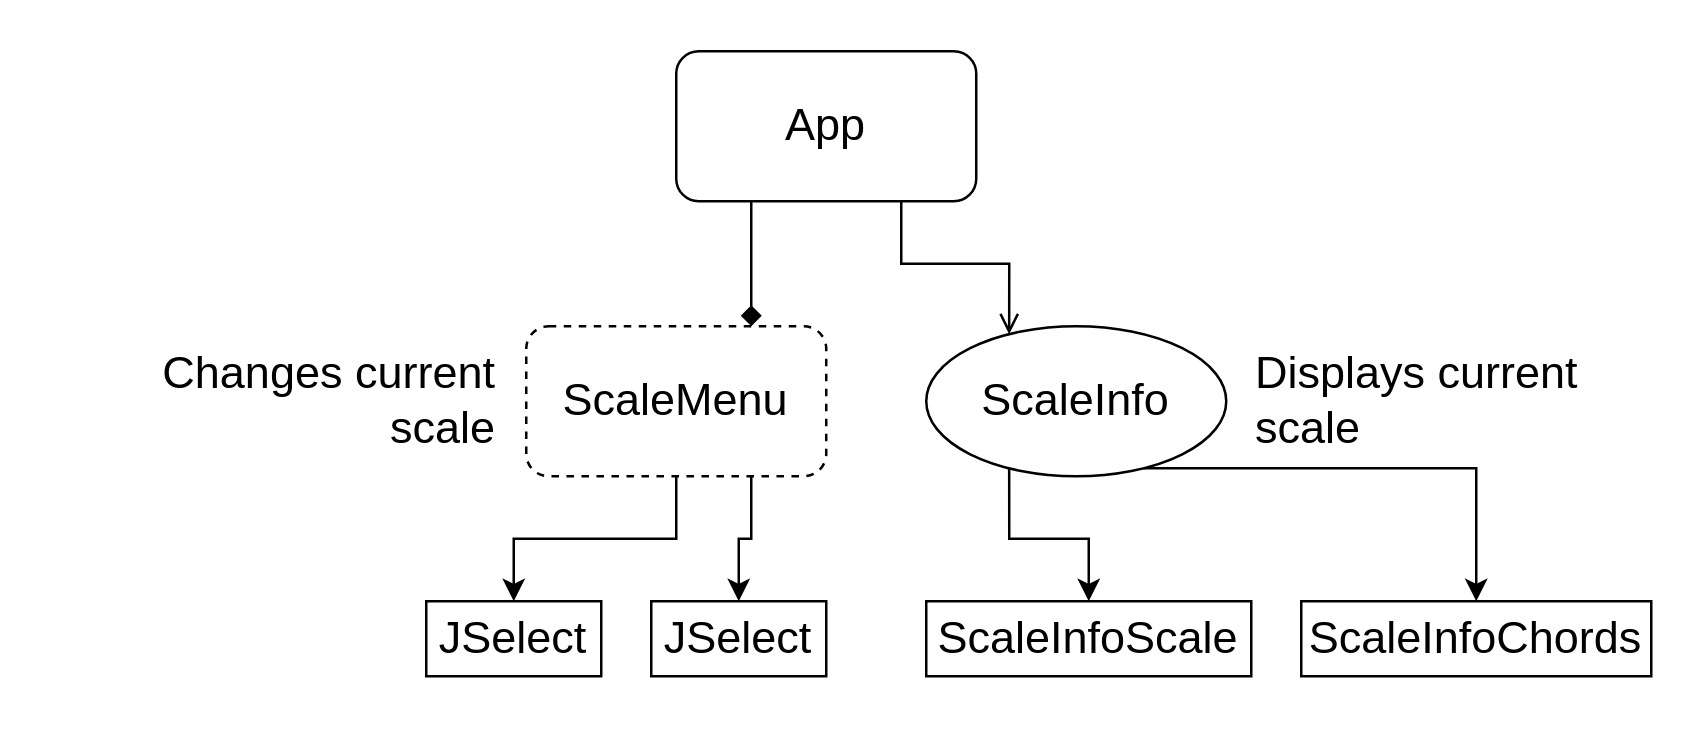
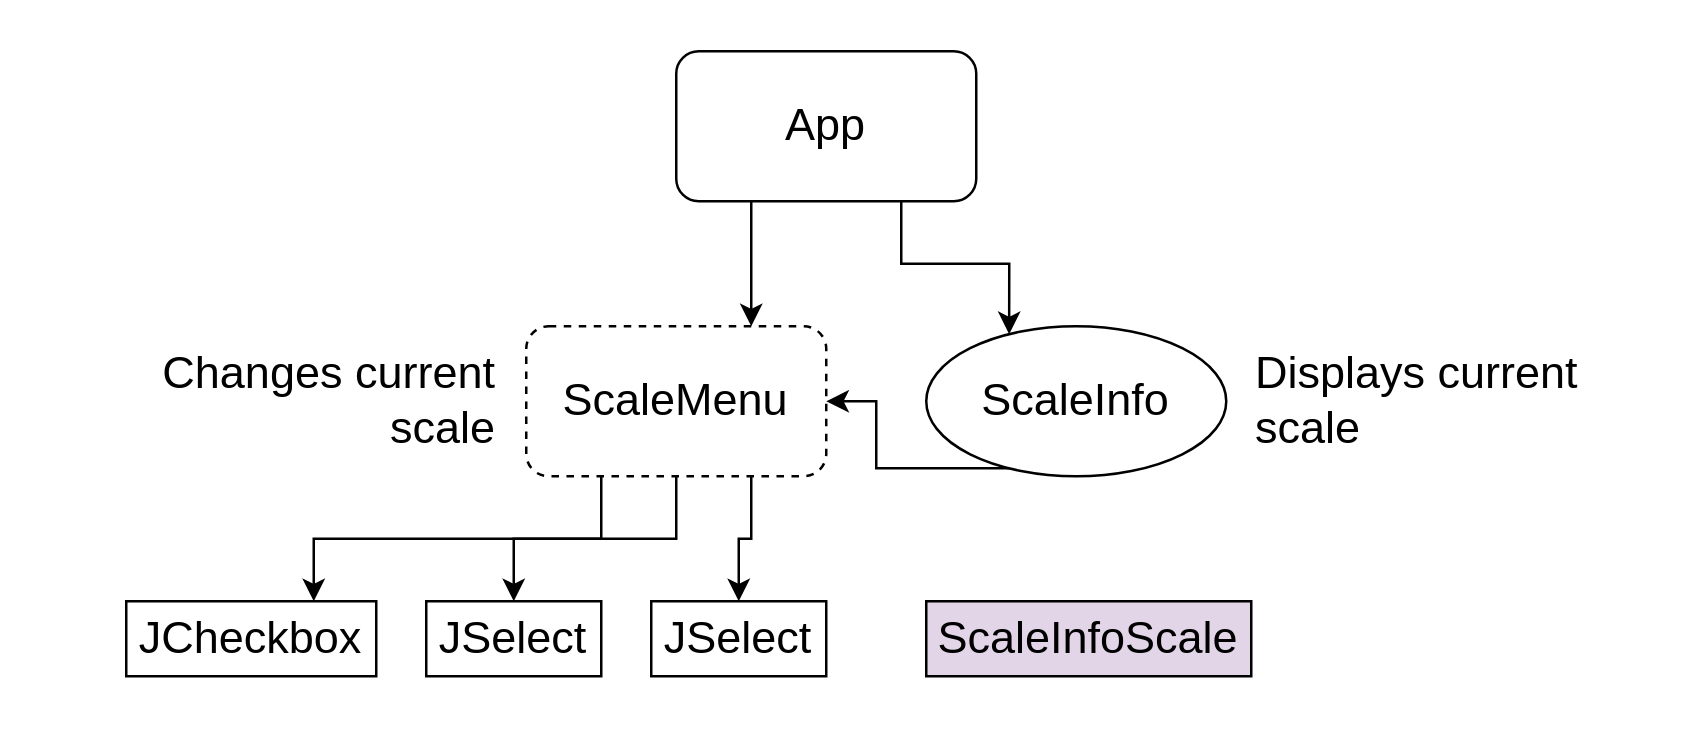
(751, 306) -> (751, 307)
(1009, 319) -> (1009, 316)
(1369, 468) -> none
none -> (389, 539)
(1036, 539) -> (892, 468)
none -> (251, 639)
(1089, 639) -> (1089, 639)
(1476, 639) -> none
